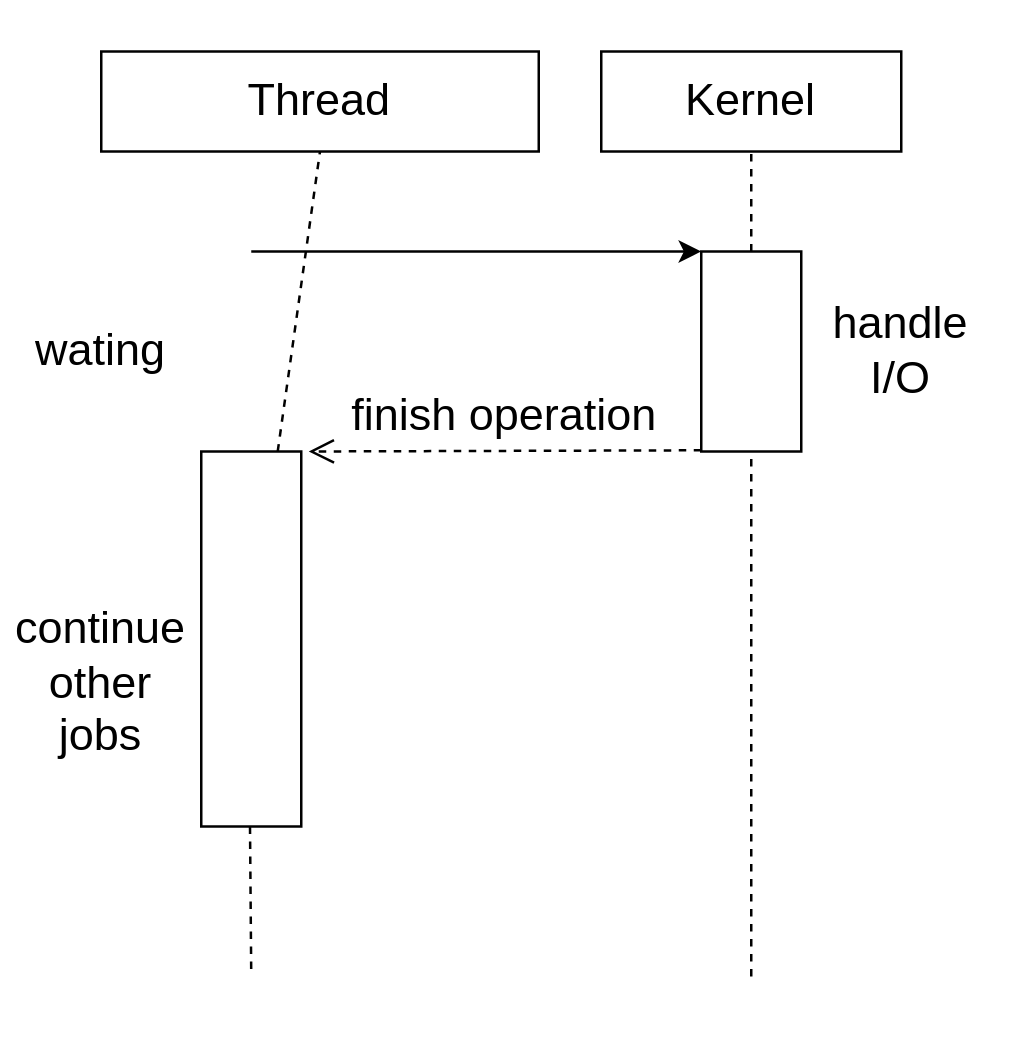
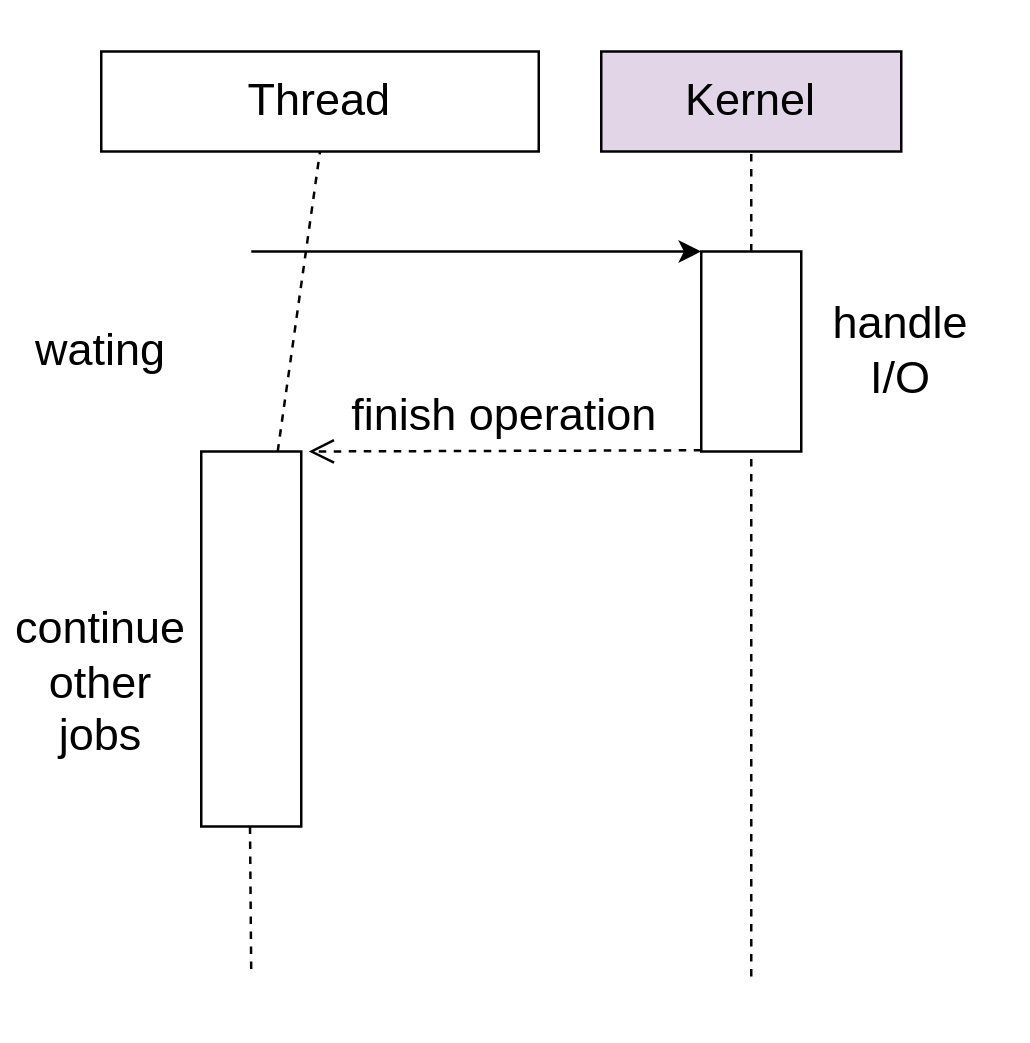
(751, 101) -> (751, 101)
